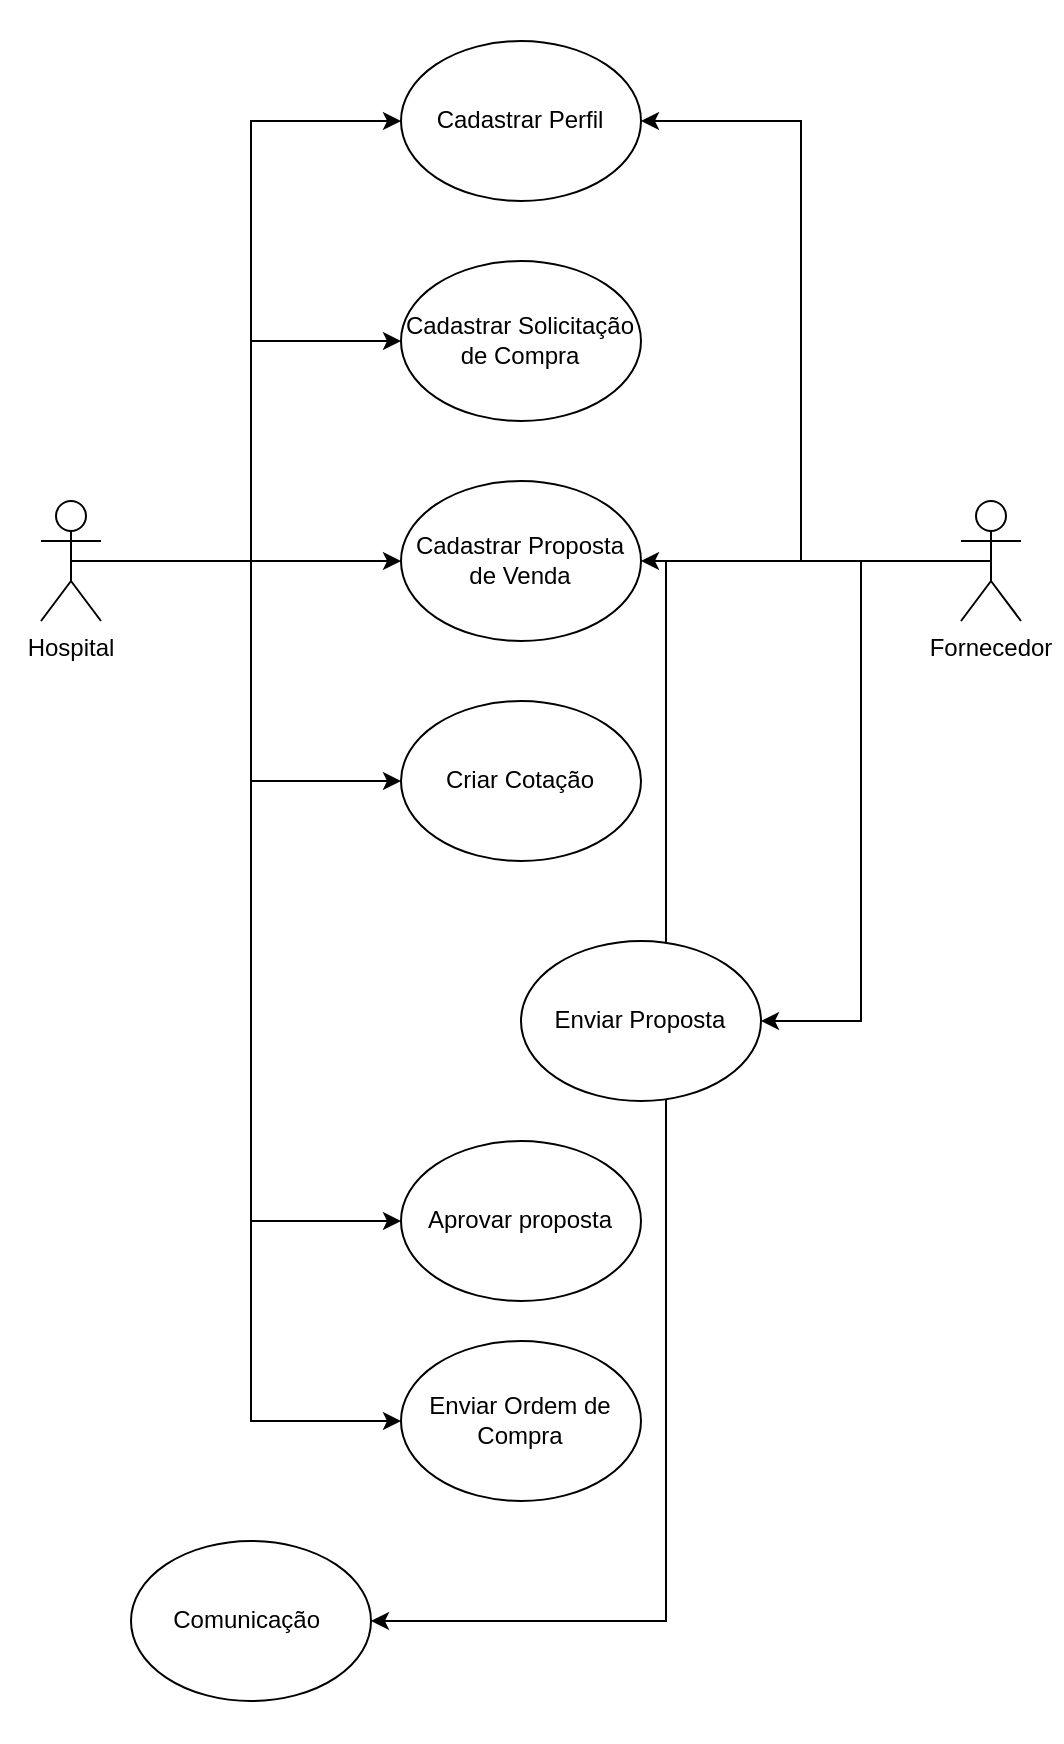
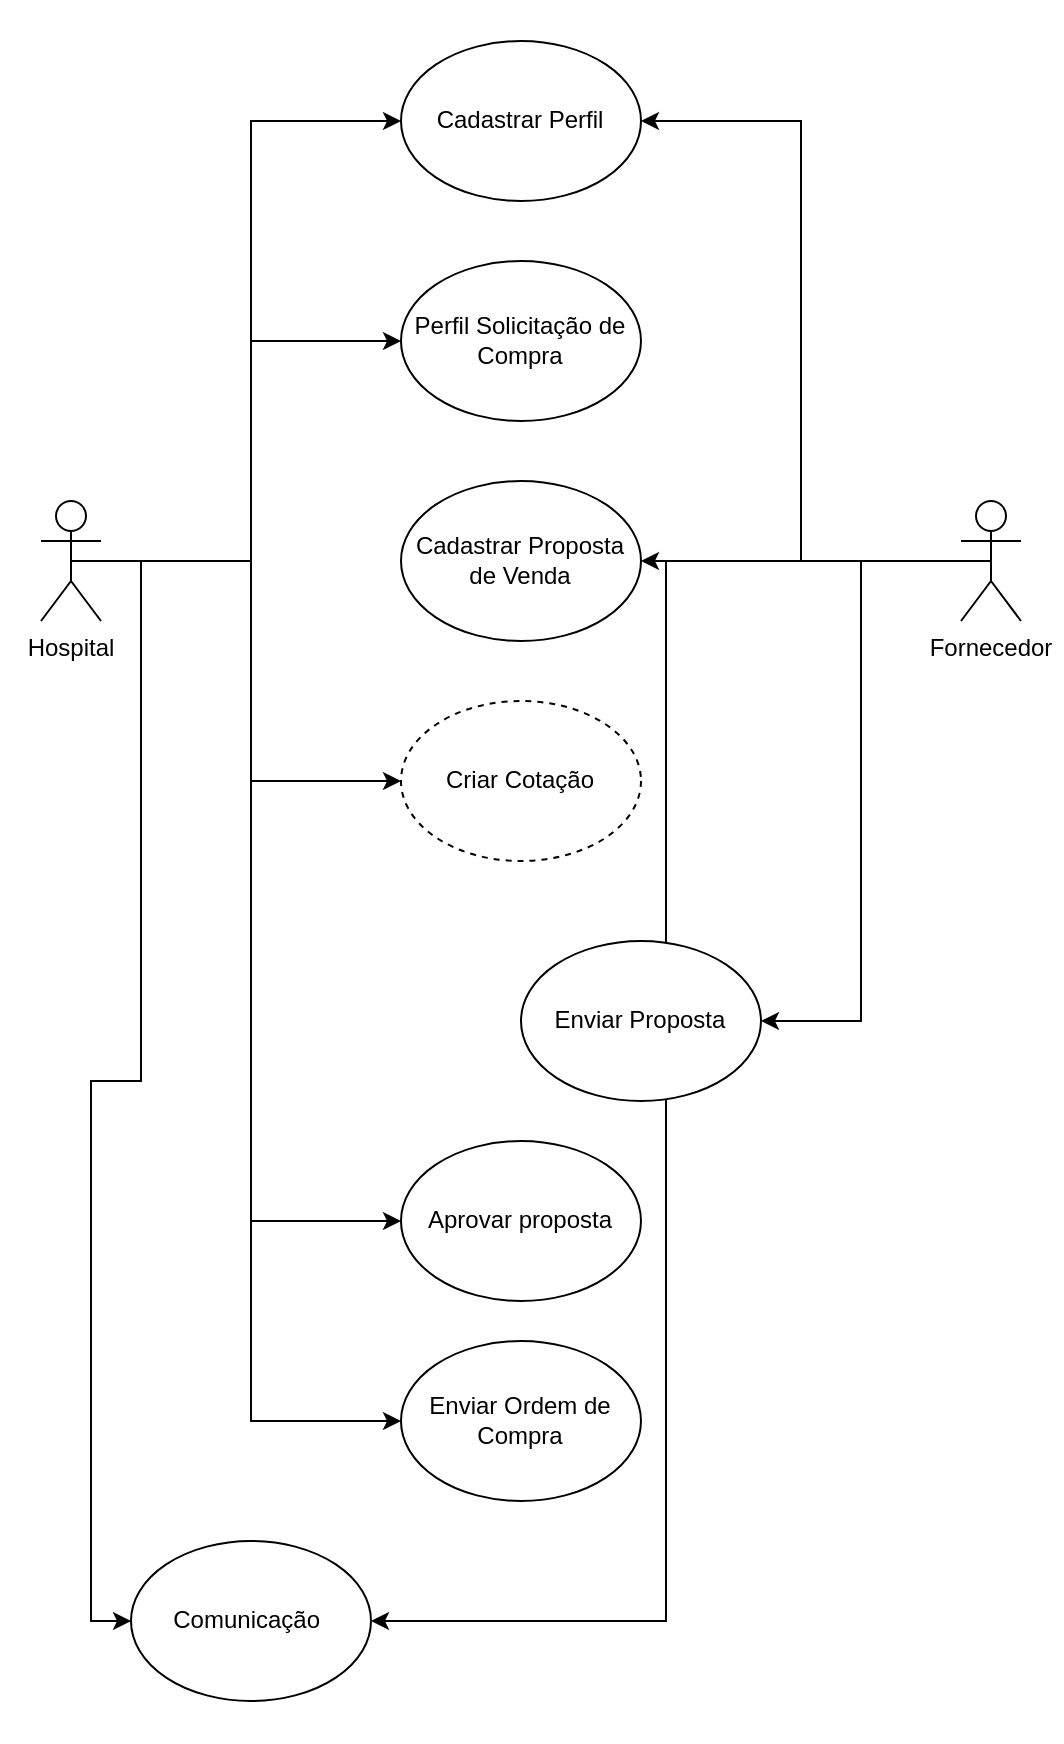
(521, 341) -> (521, 341)
(321, 561) -> (91, 1081)
(521, 781) -> (521, 781)
